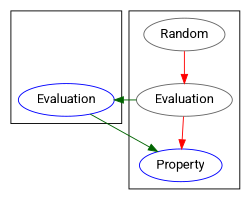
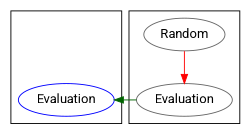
(181, 165) -> none
